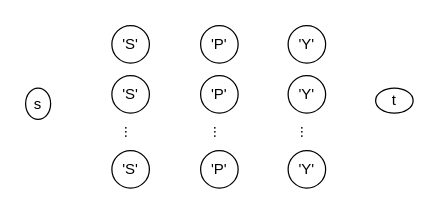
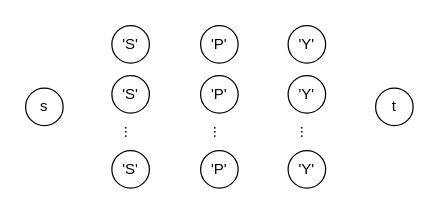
(394, 101) -> (394, 107)
(38, 104) -> (44, 107)
